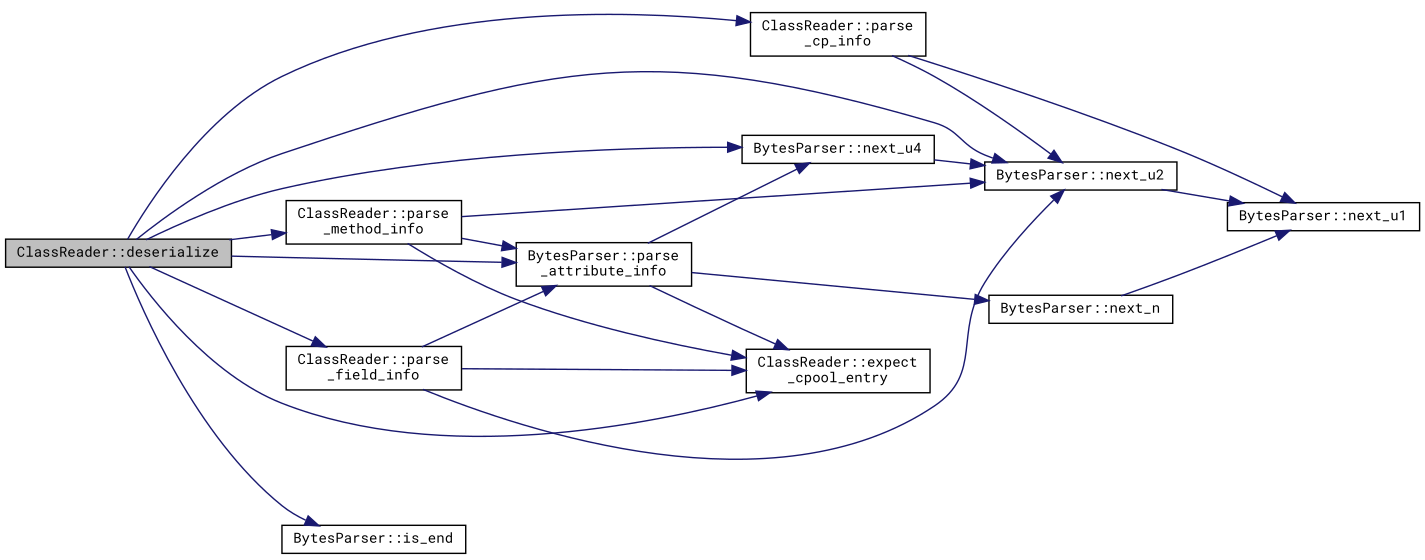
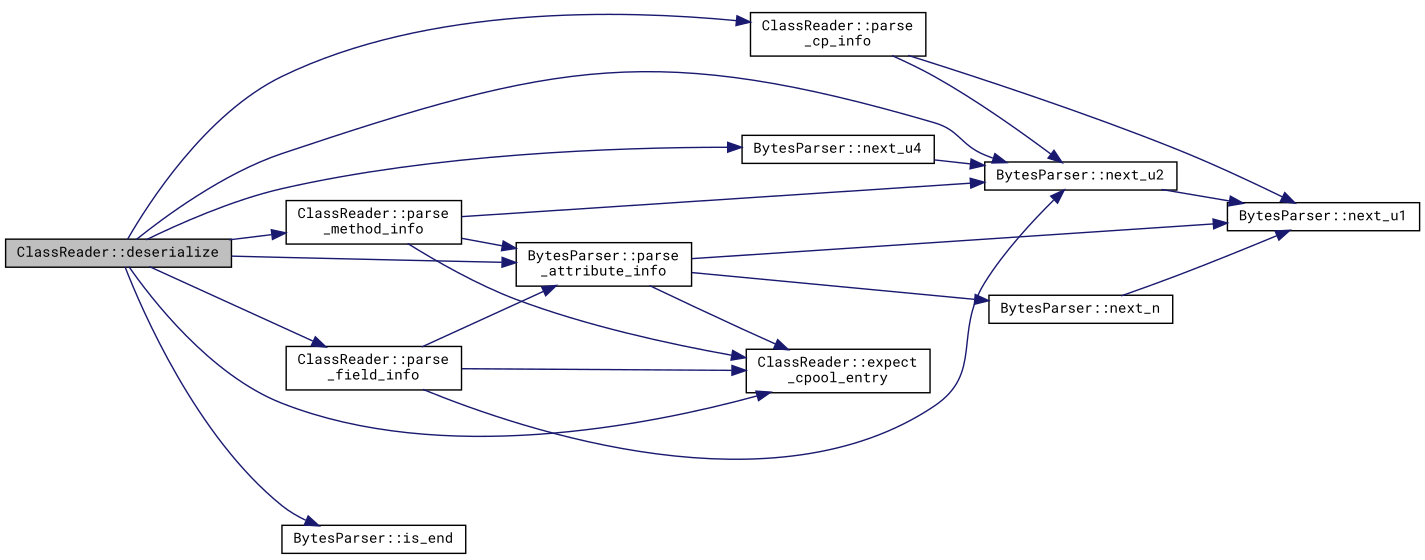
(715, 210) -> (952, 241)
